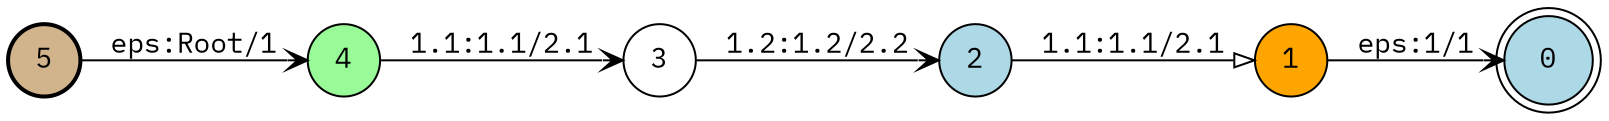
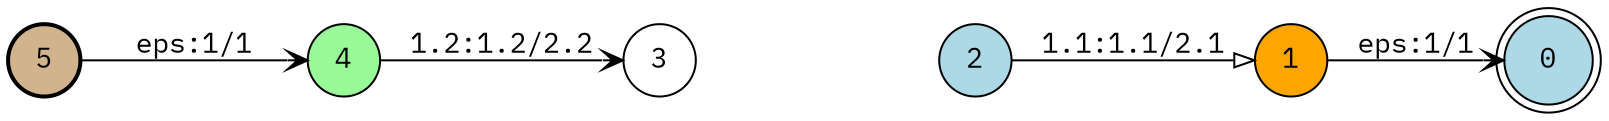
(194, 45) -> (194, 45)
(502, 45) -> (502, 45)
(807, 60) -> none
